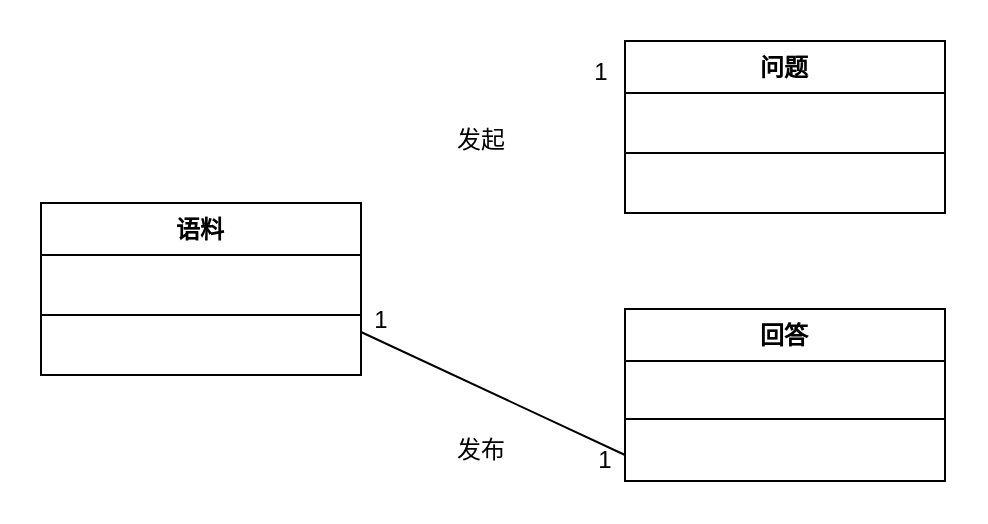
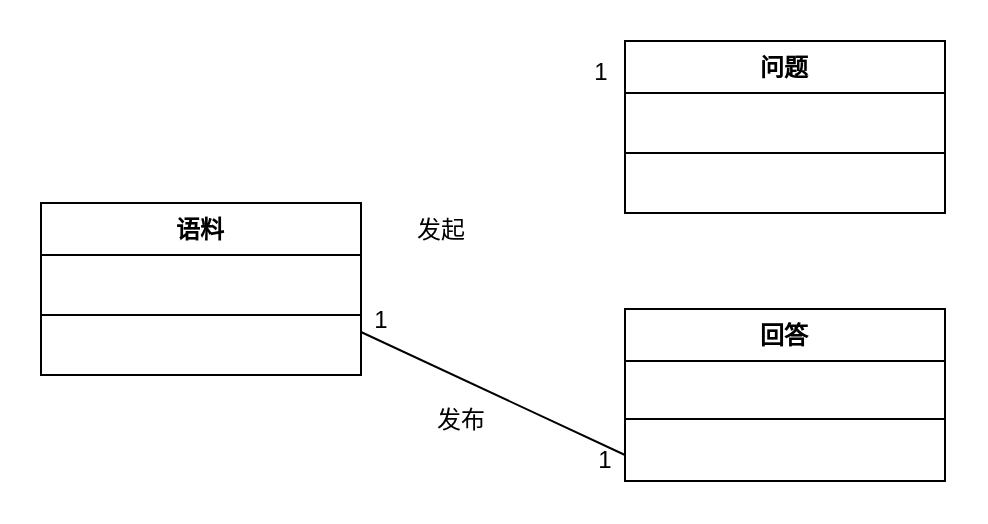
(481, 141) -> (441, 231)
(481, 451) -> (461, 421)
